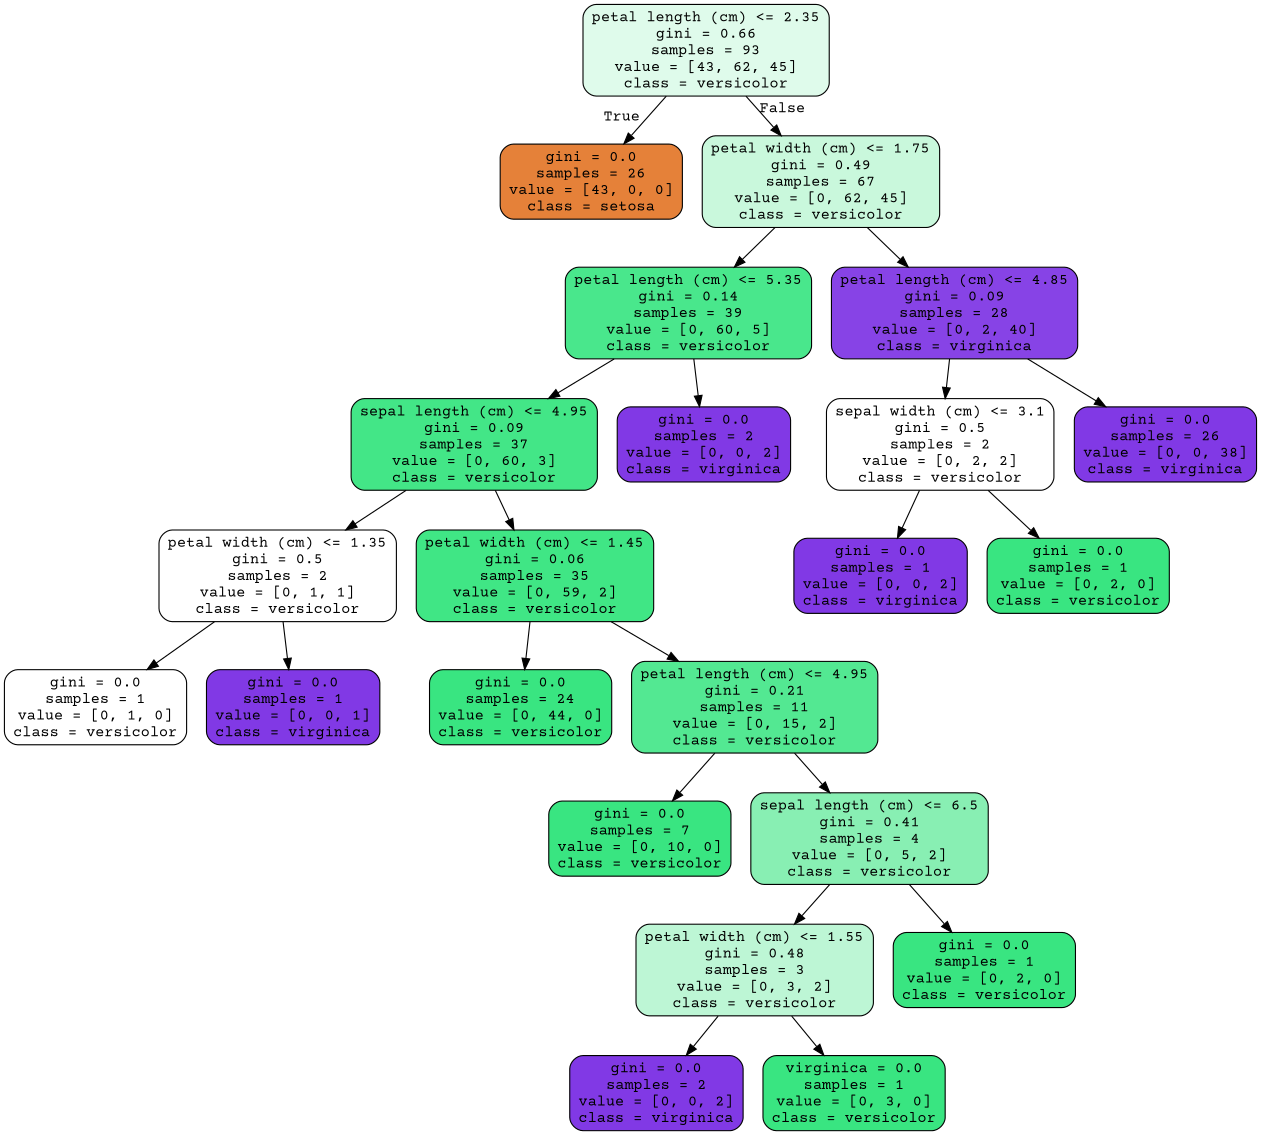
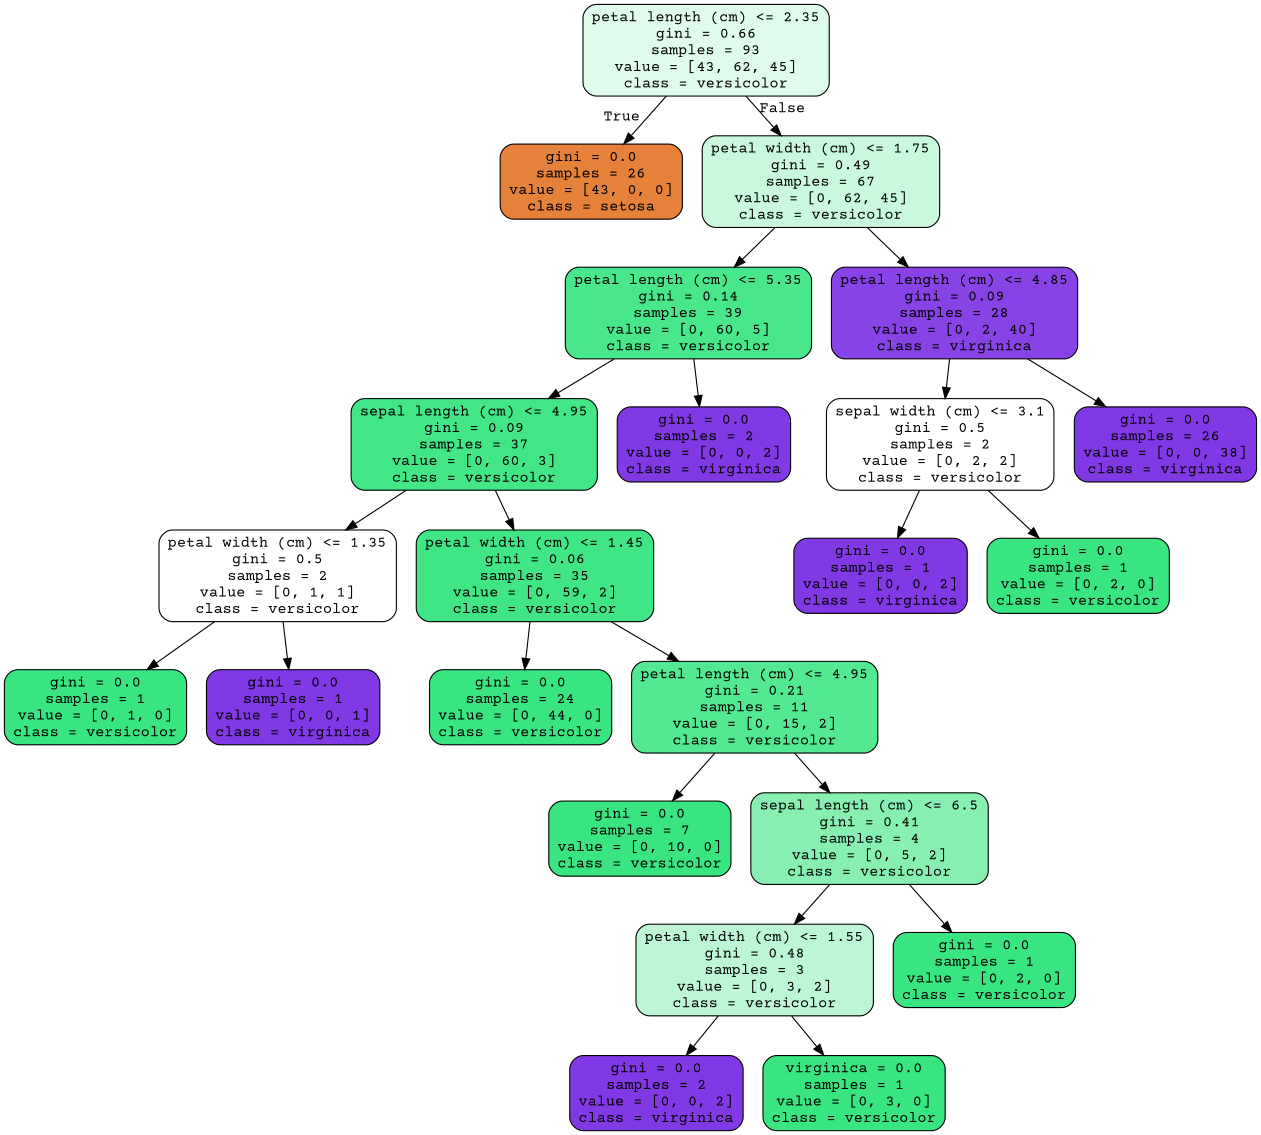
(96, 707) -> (96, 707)
